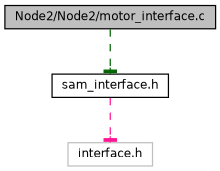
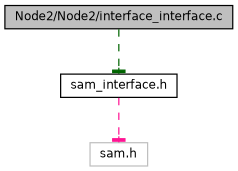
(110, 17) -> (119, 17)
(110, 154) -> (119, 154)
